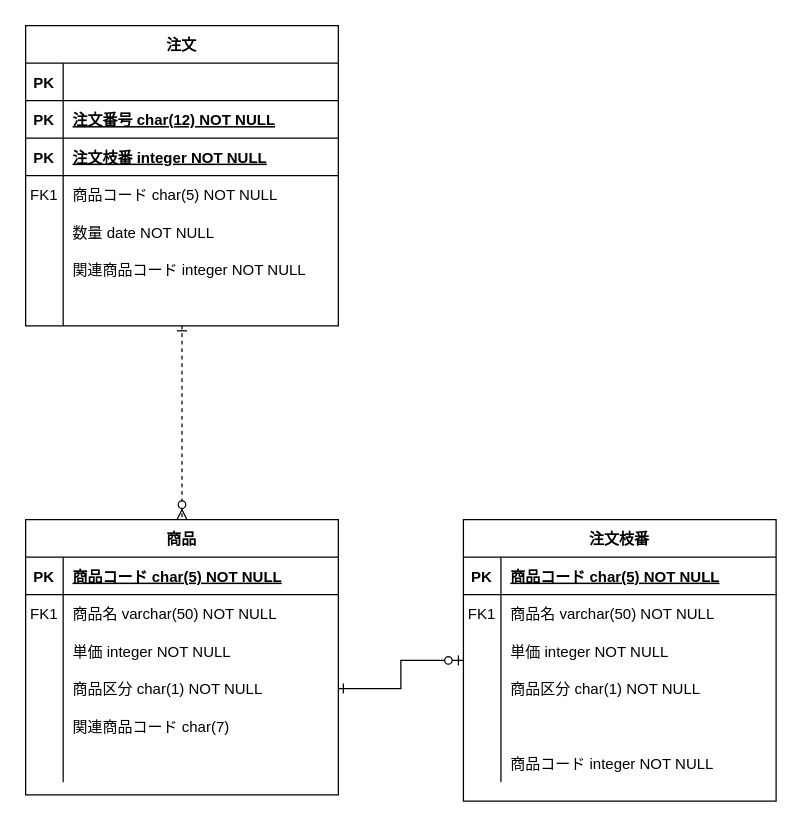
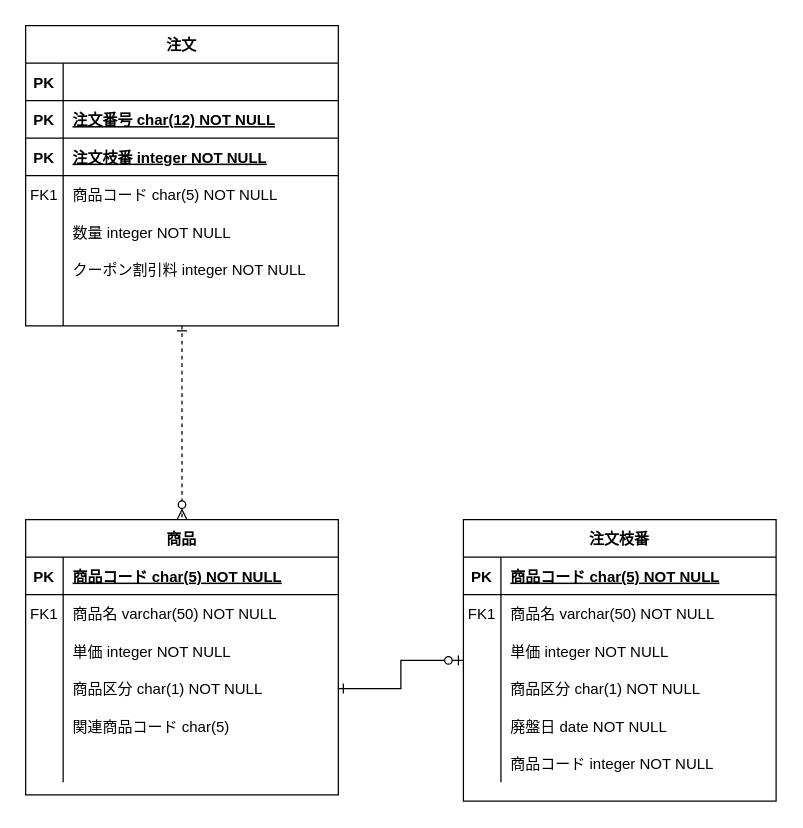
(140, 233) -> (151, 233)
(189, 270) -> (189, 270)
(157, 726) -> (157, 726)
none -> (638, 726)
